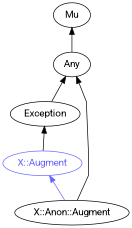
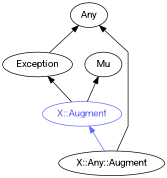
(72, 43) -> (91, 92)
(72, 213) -> (112, 163)
